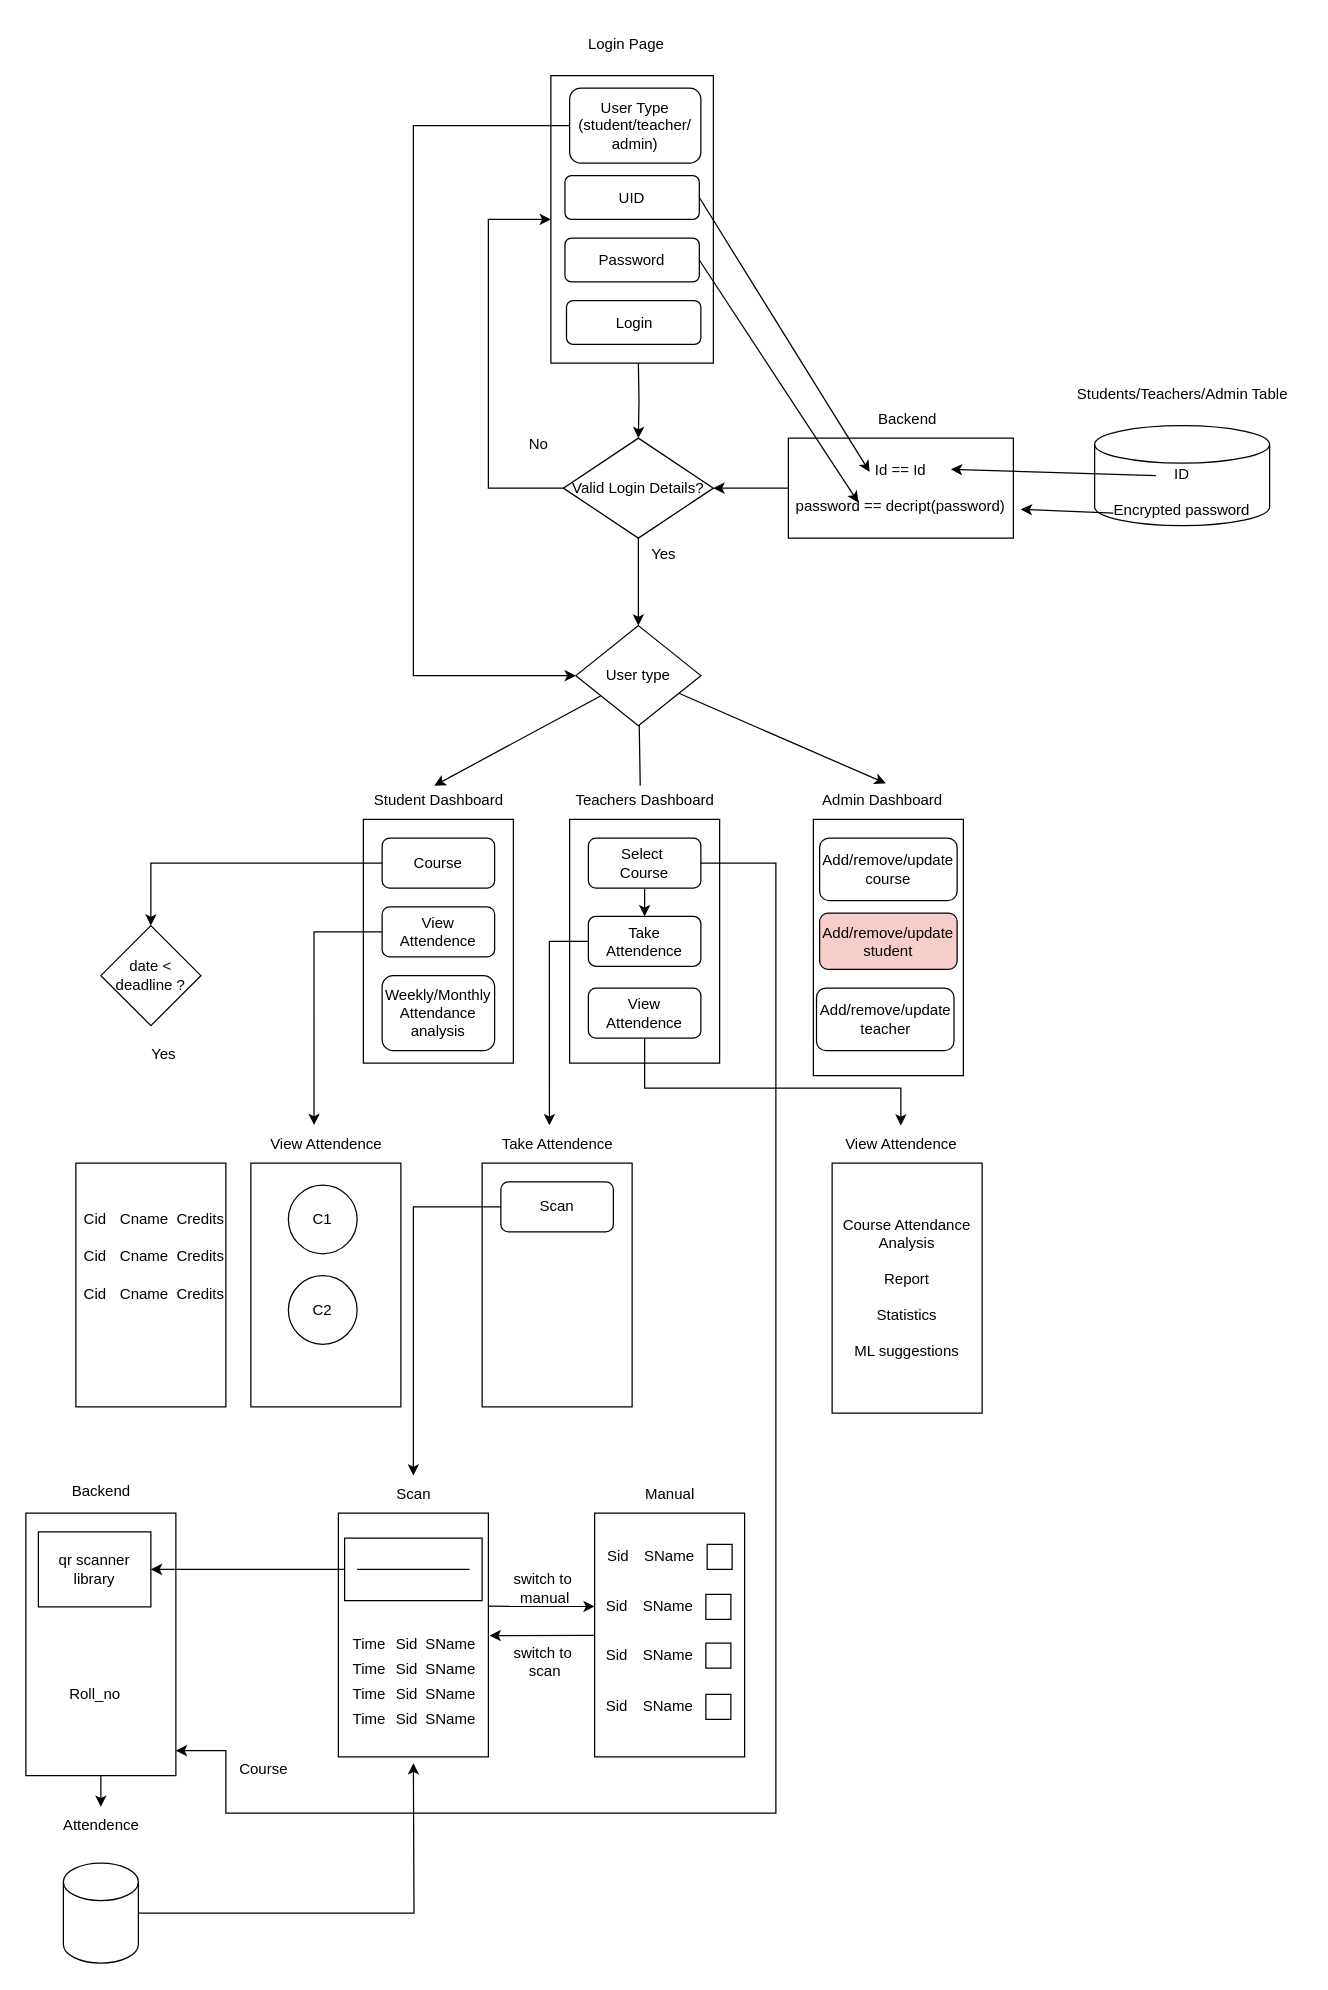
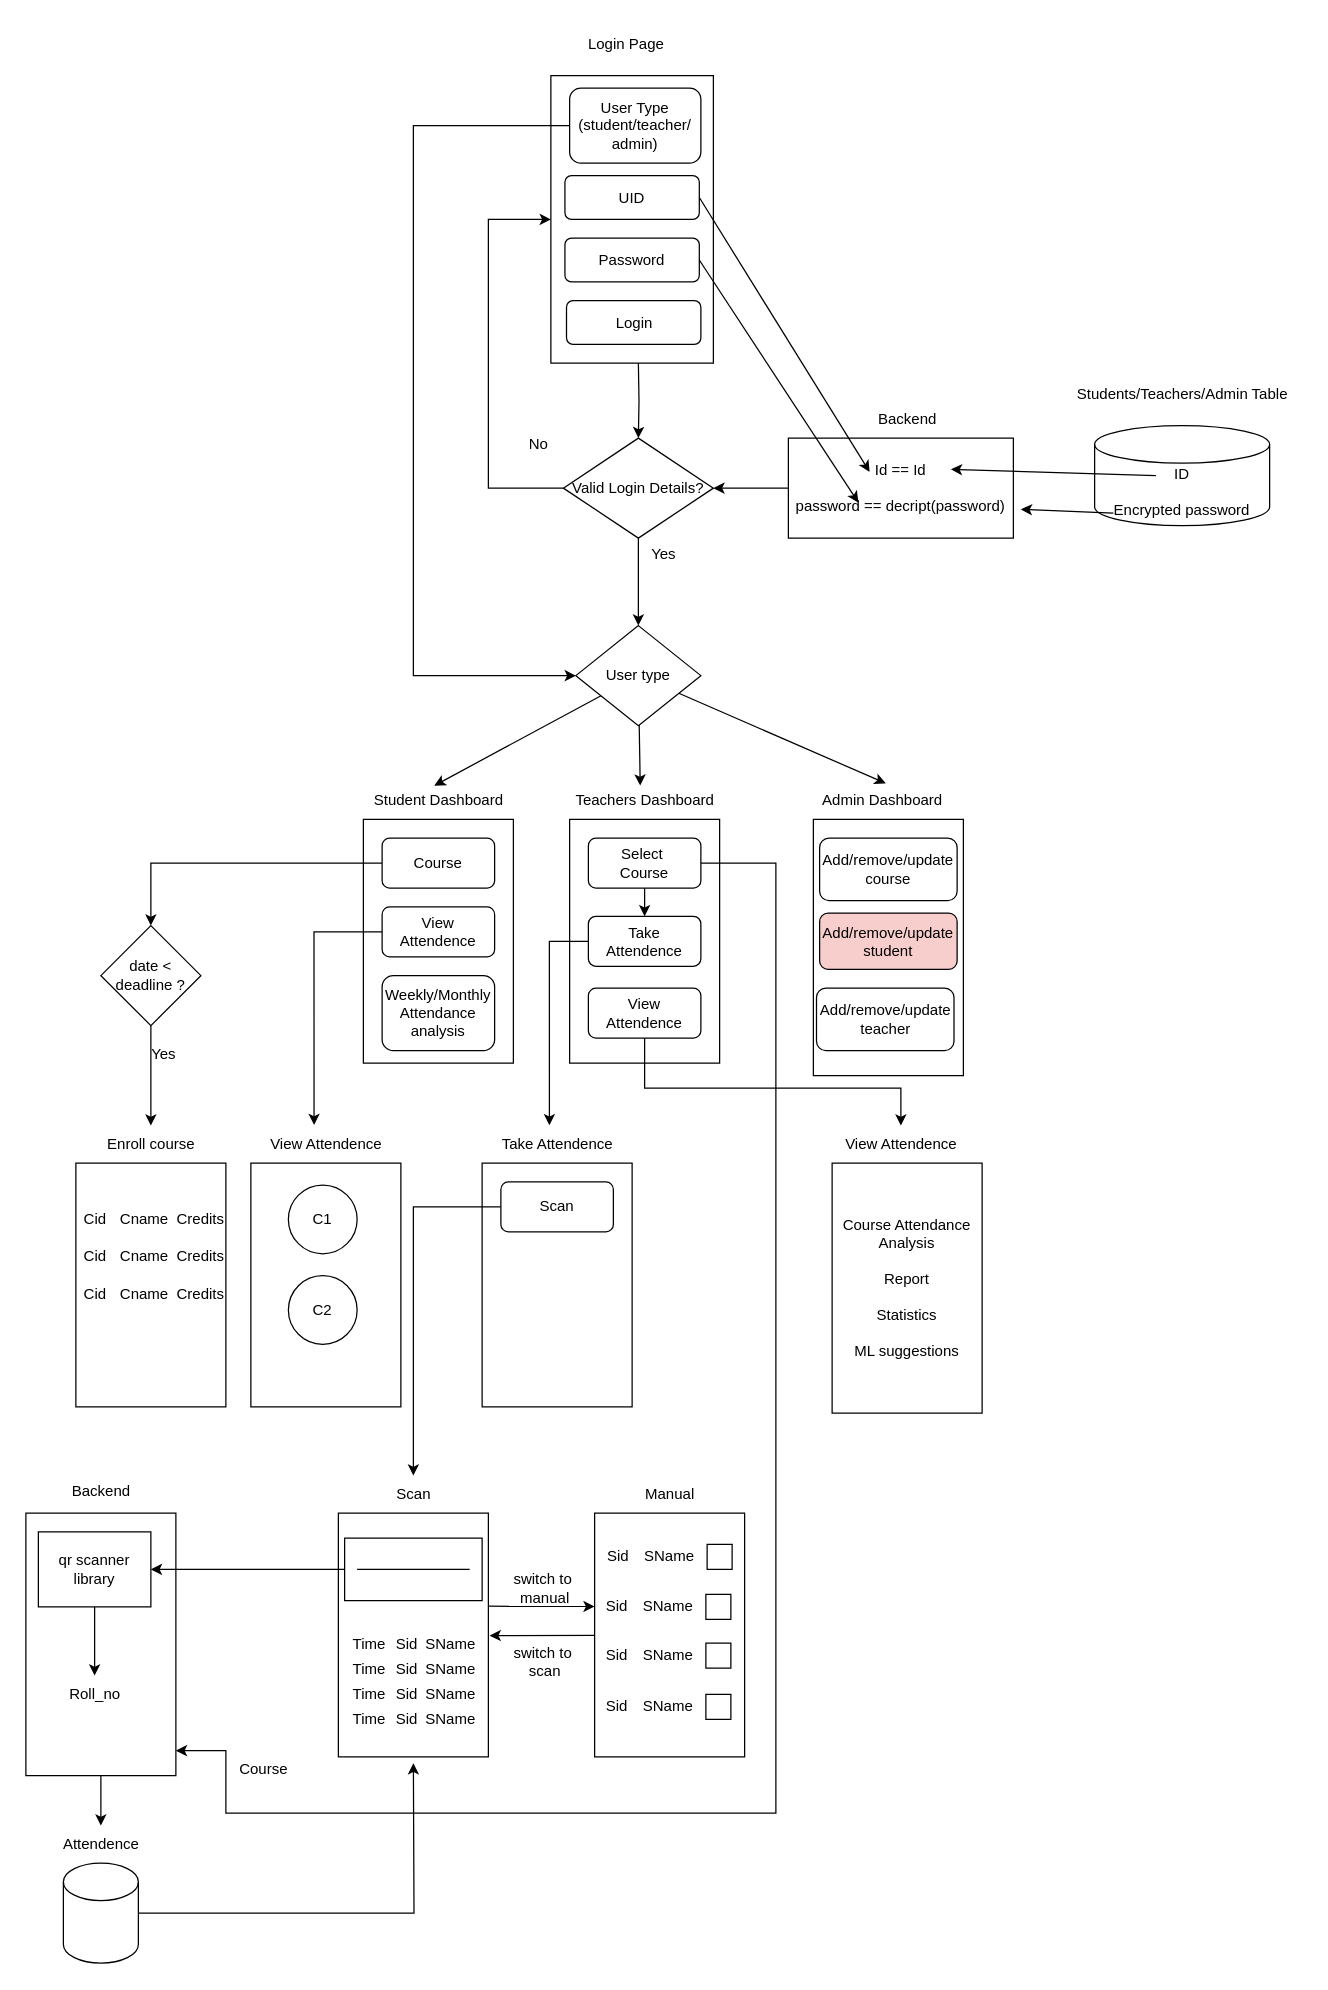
(640, 779) -> (640, 776)
none -> (151, 1072)
none -> (151, 1144)
none -> (94, 1637)
(101, 1826) -> (101, 1844)
